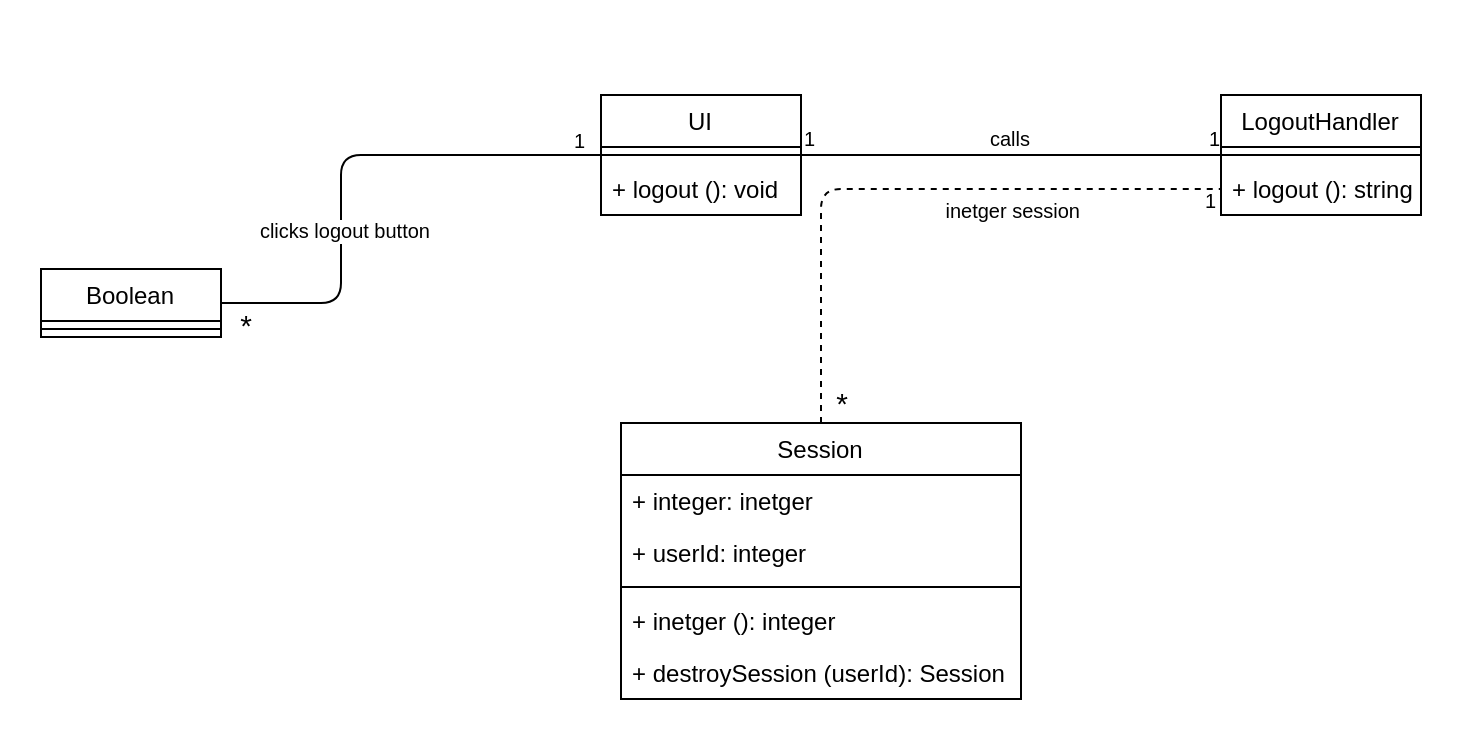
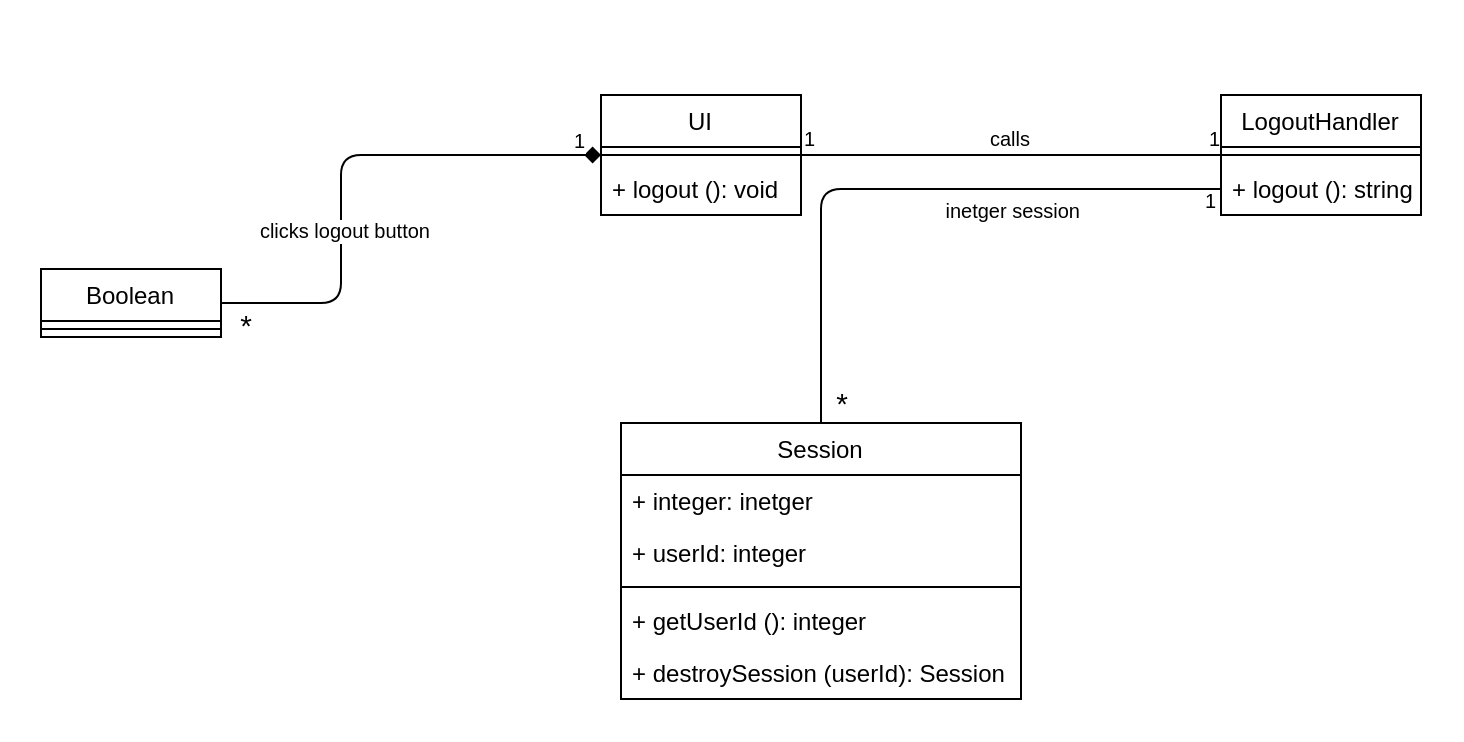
(591, 155) -> (585, 155)
(912, 189) -> (912, 189)
(758, 622) -> (774, 622)
